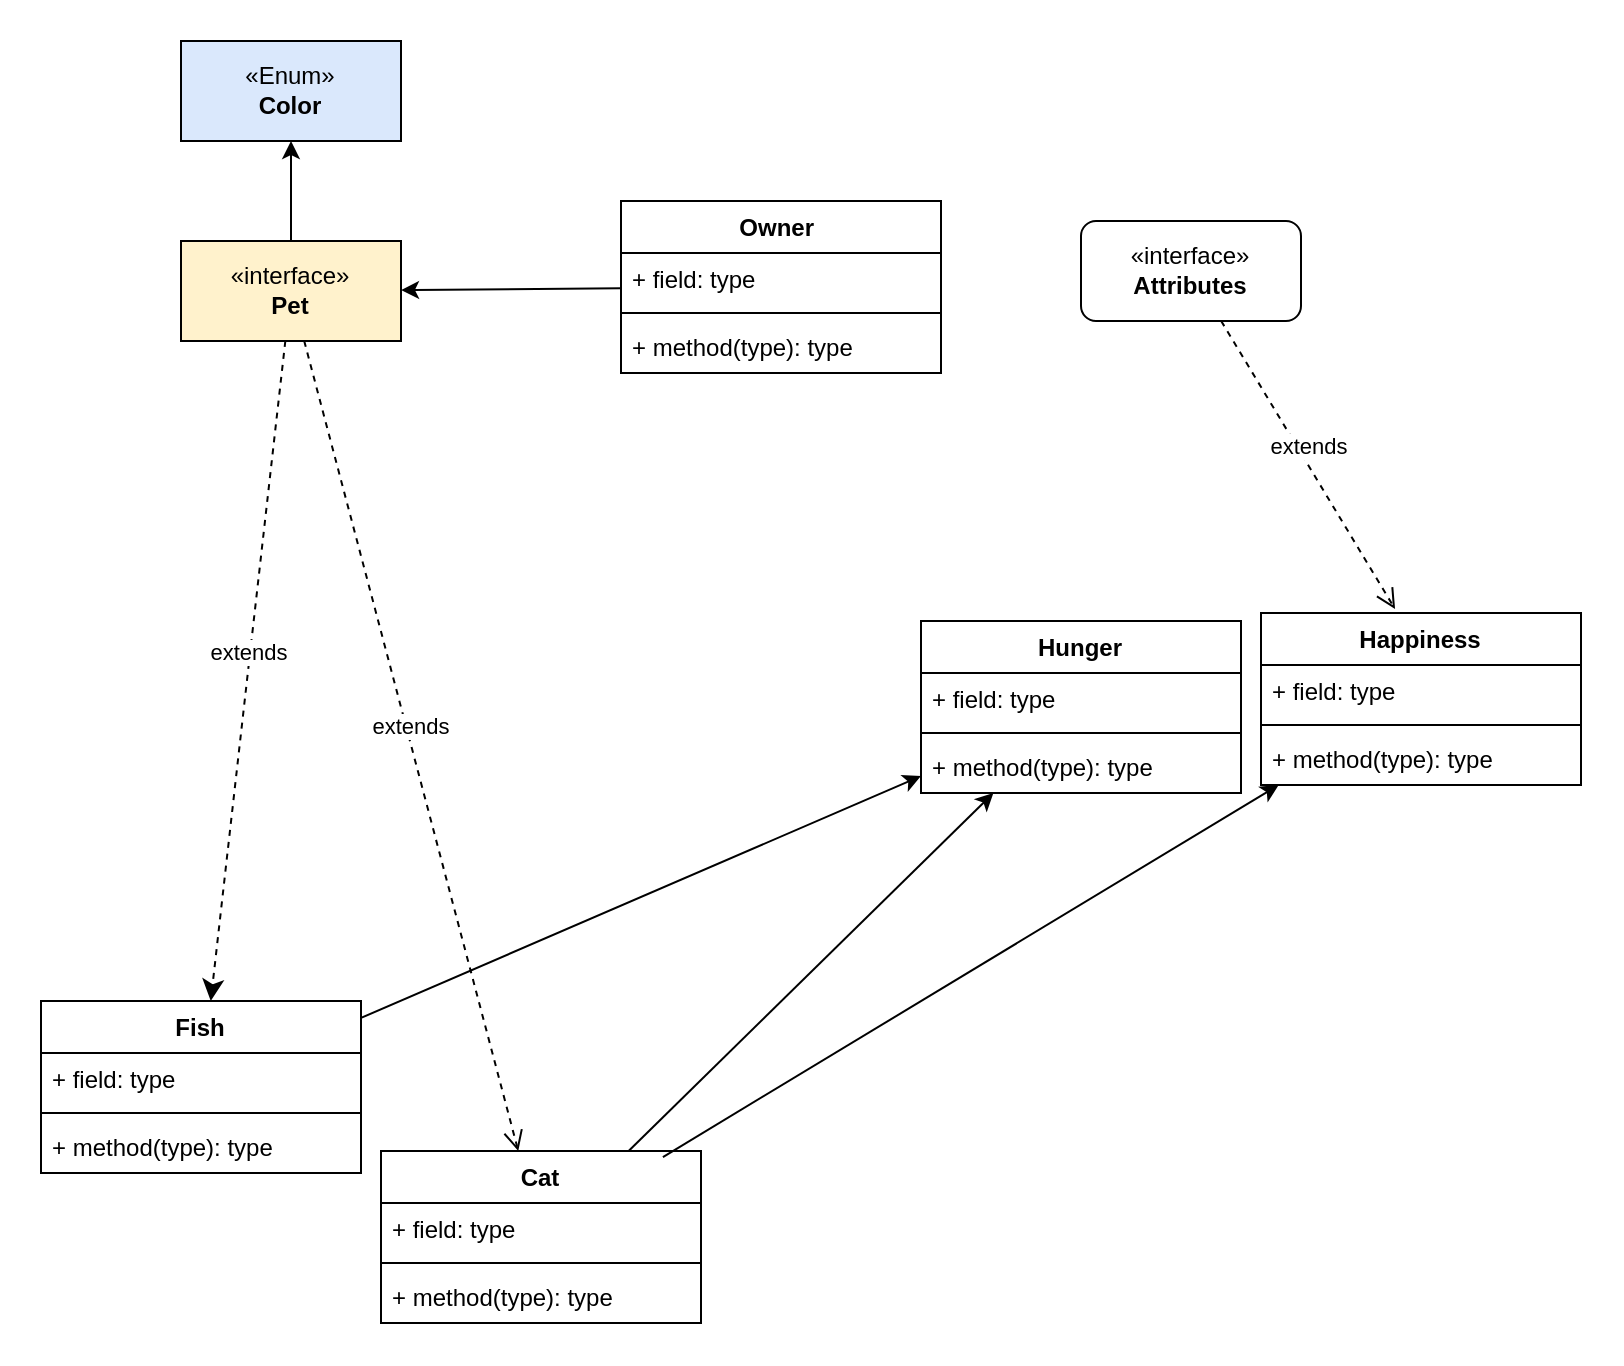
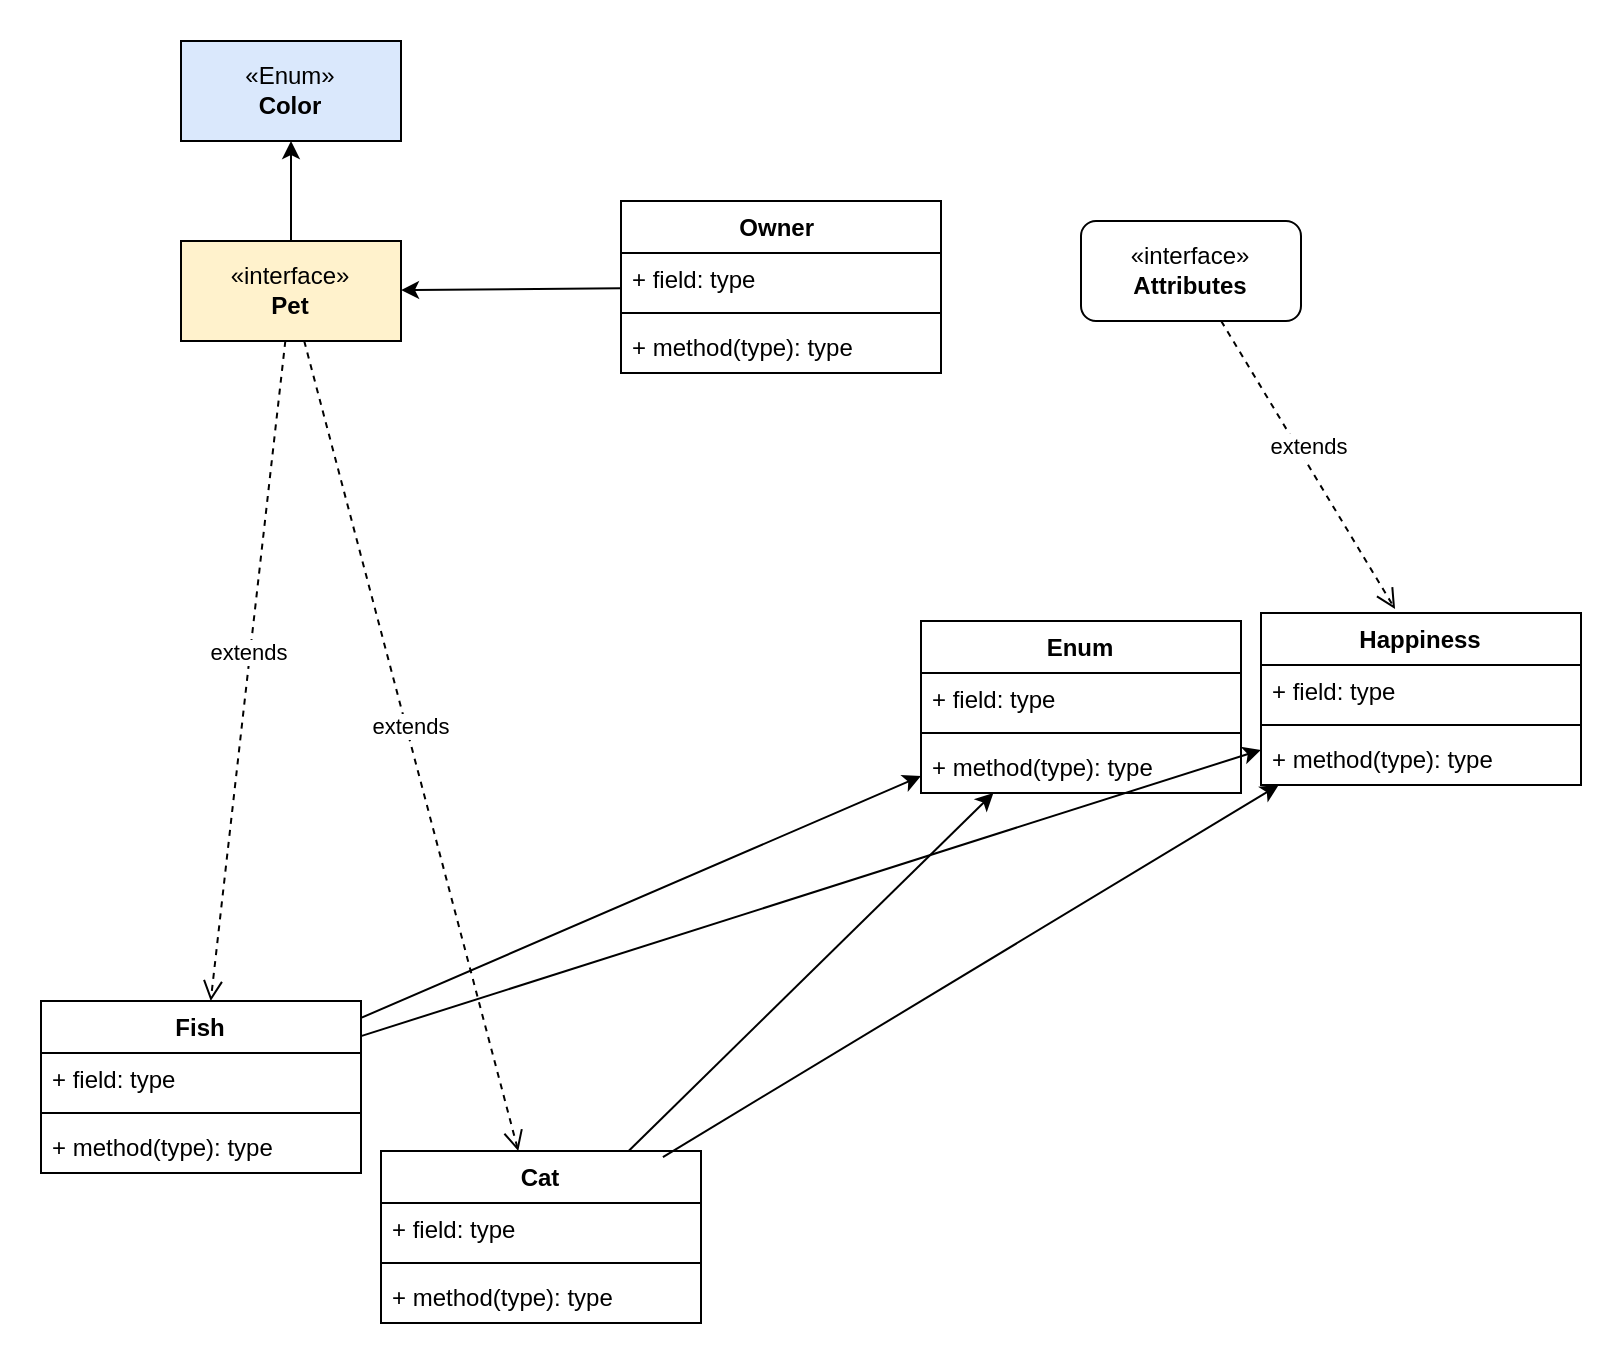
(1081, 649) -> (1081, 649)
none -> (641, 947)
(213, 983) -> (212, 989)
